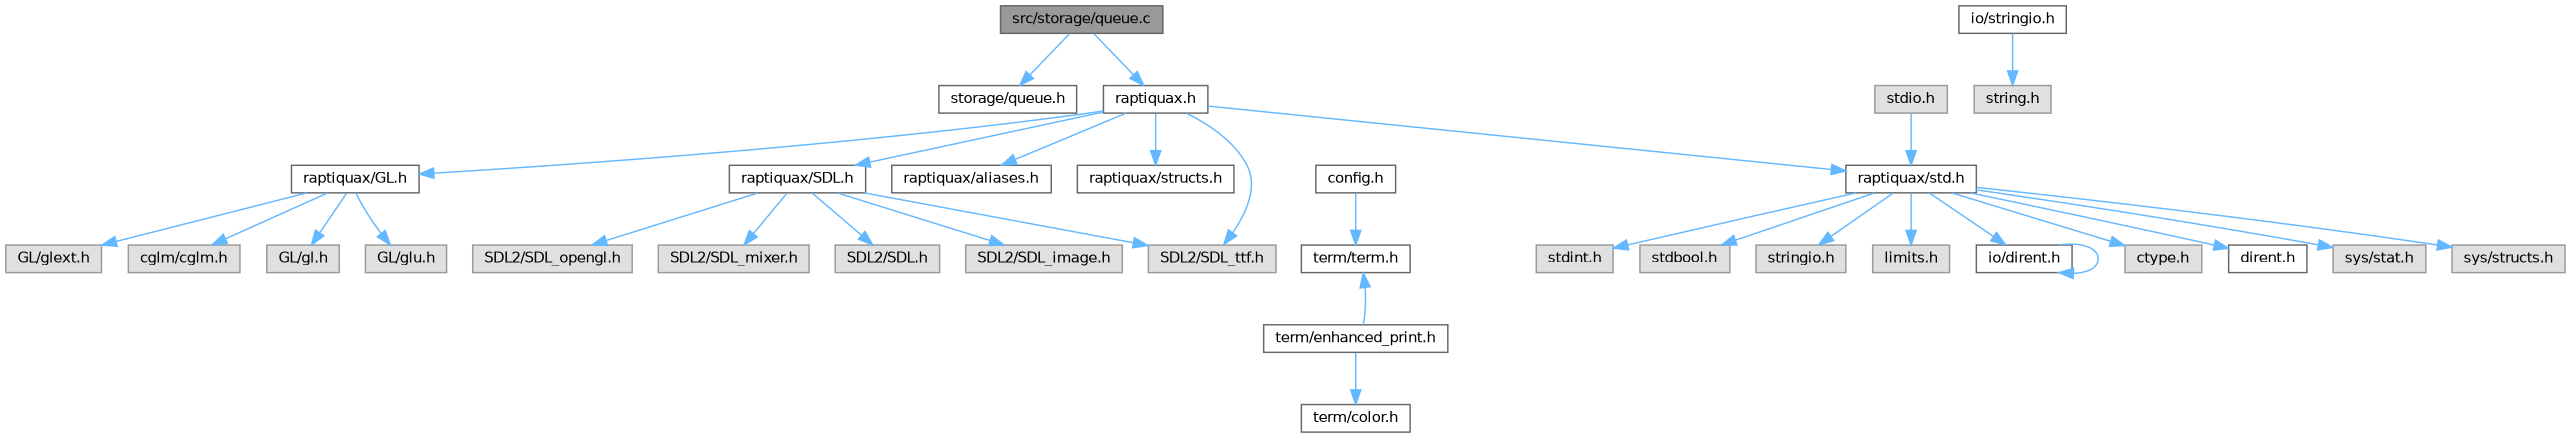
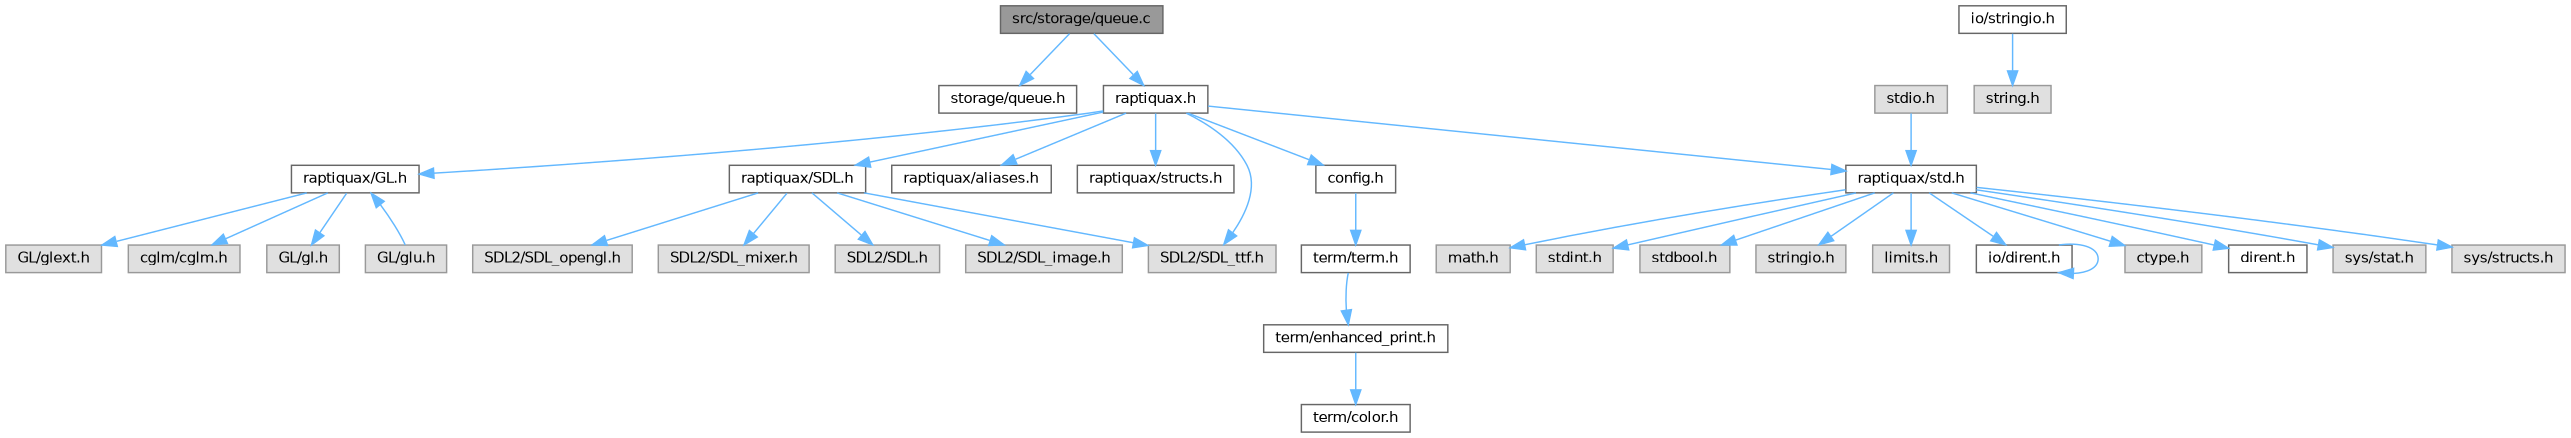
none -> (1248, 136)
(368, 214) -> (394, 224)
none -> (1473, 259)
(1365, 306) -> (1346, 291)
